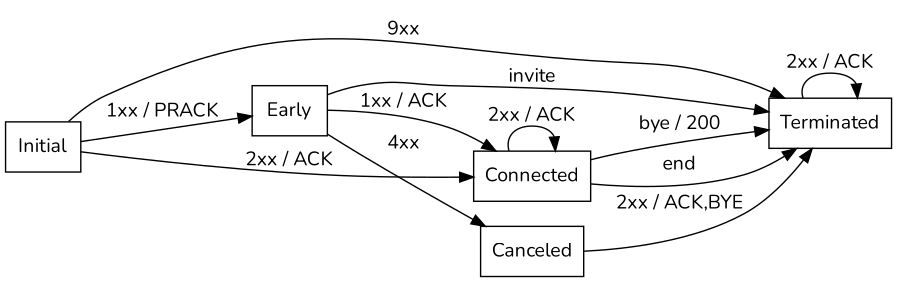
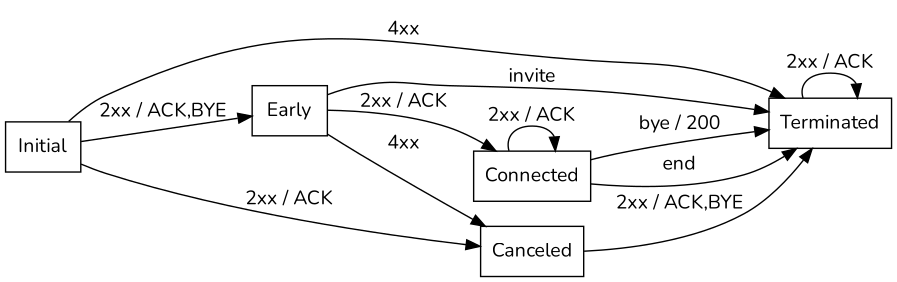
(404, 29) -> (404, 29)
(404, 102) -> (404, 102)
(163, 111) -> (163, 111)
(270, 171) -> (271, 214)
